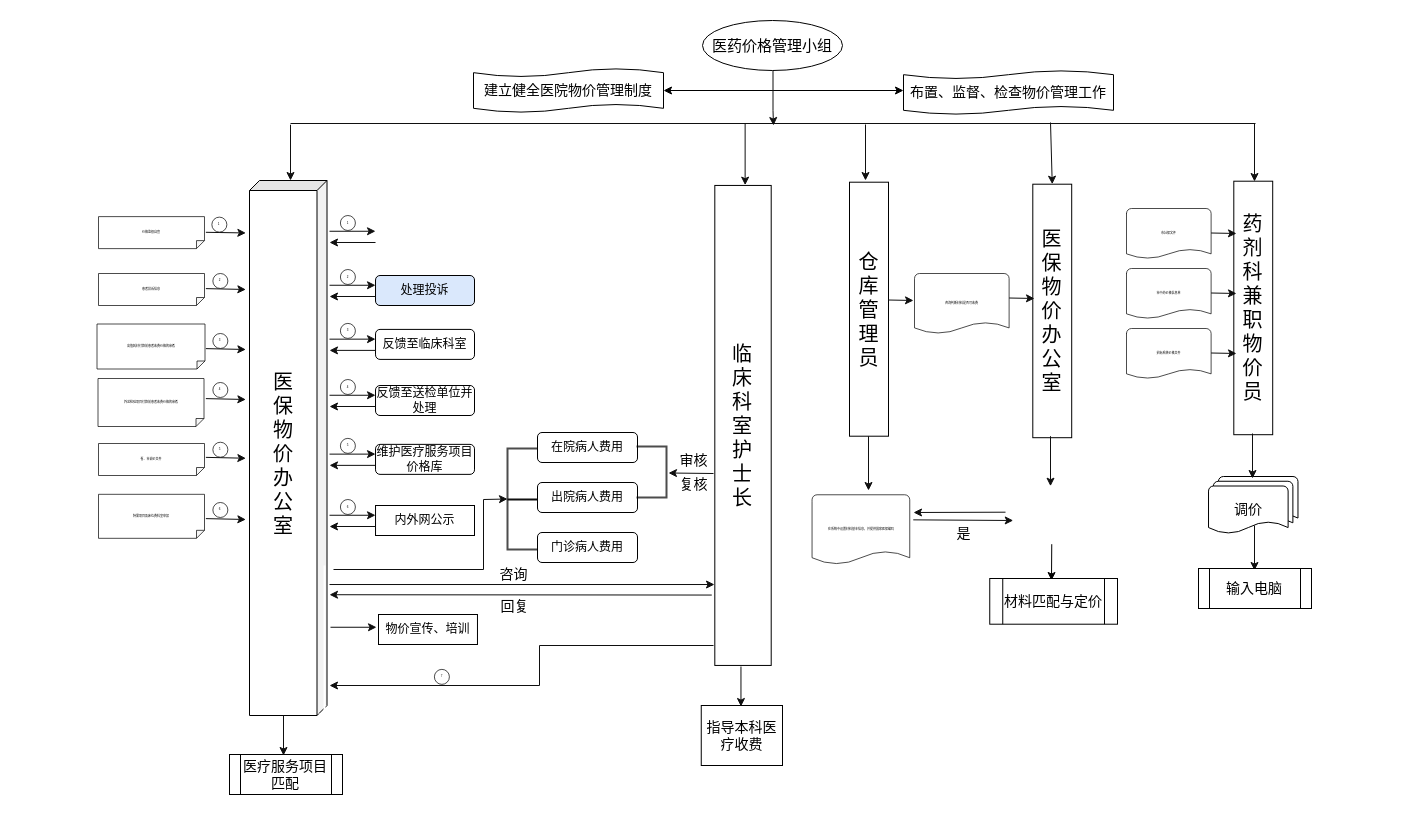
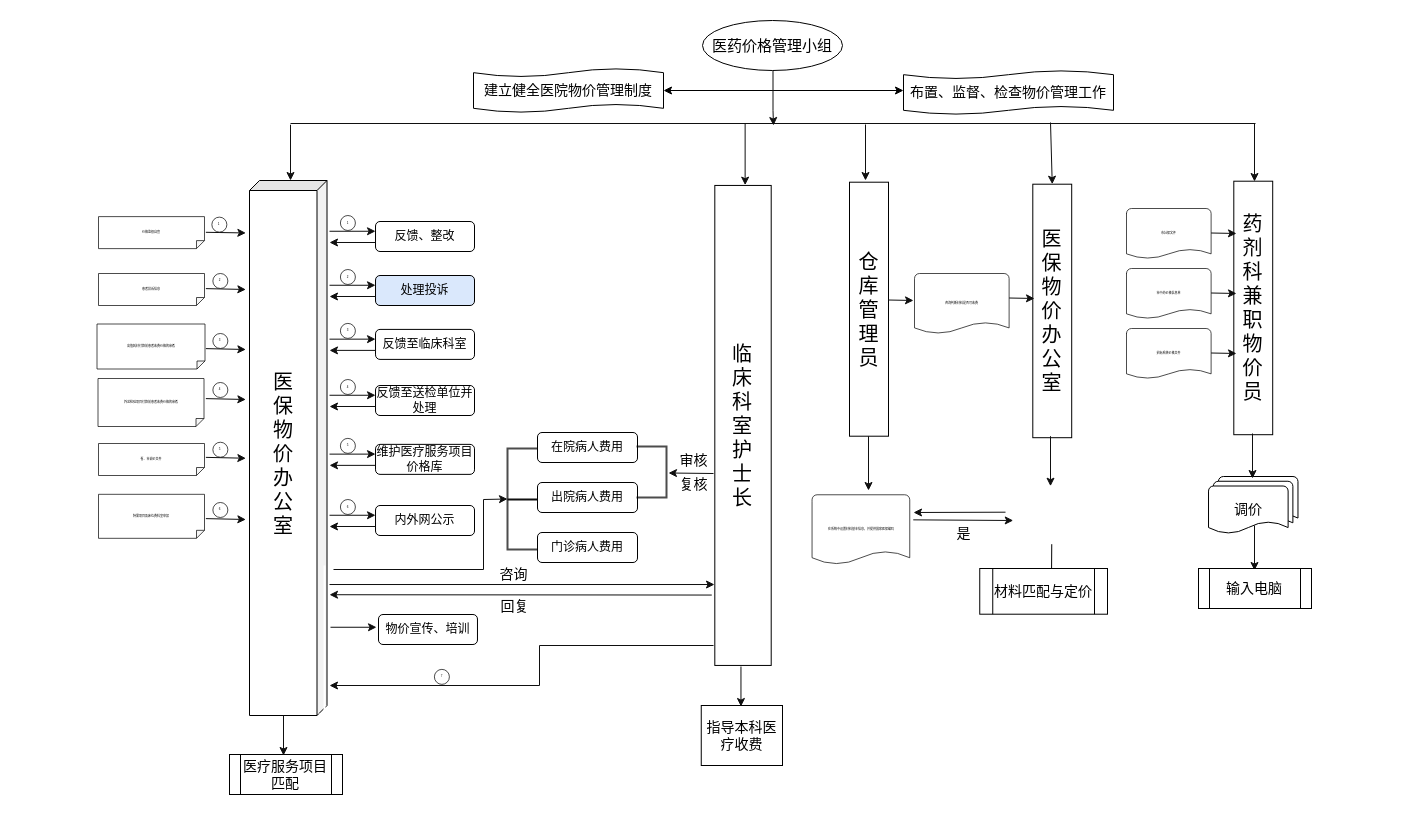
none -> (425, 237)
(425, 521) -> (425, 521)
(1054, 601) -> (1044, 591)
(428, 630) -> (428, 630)
